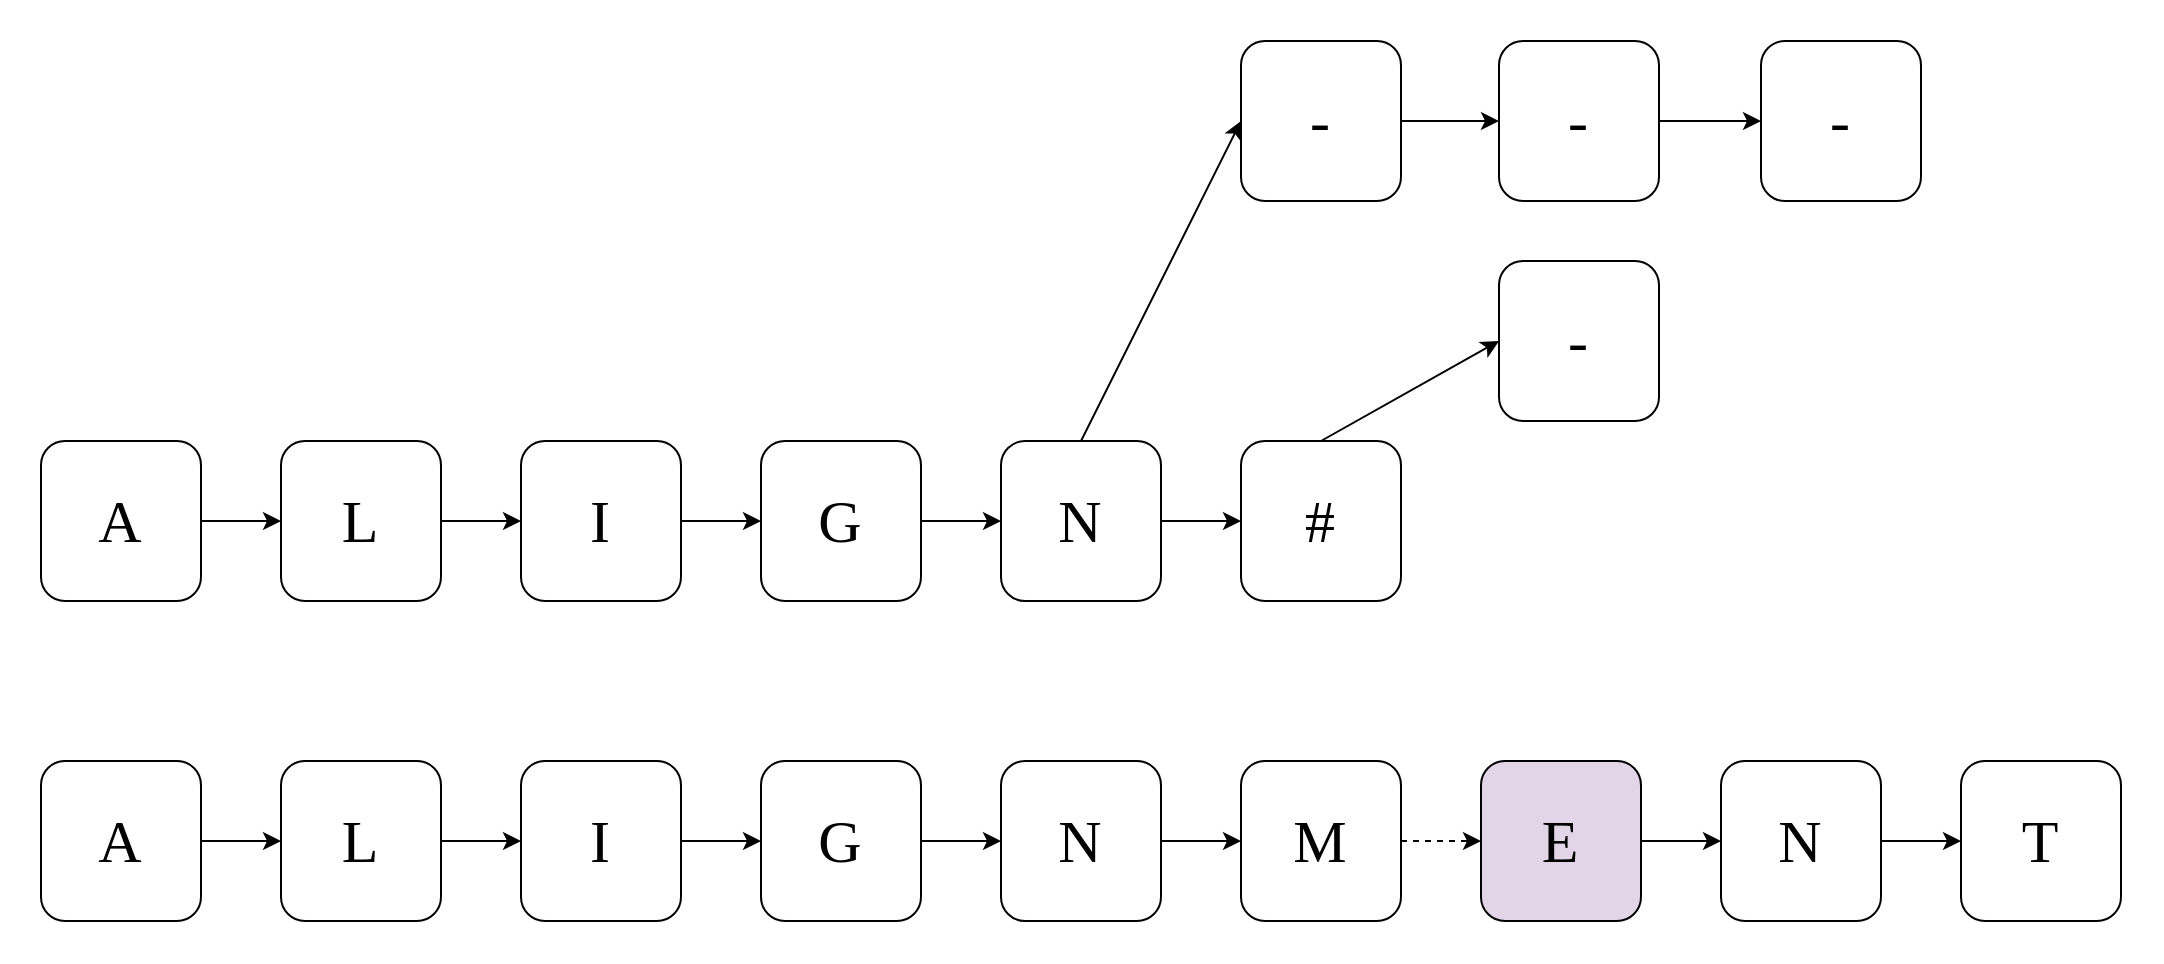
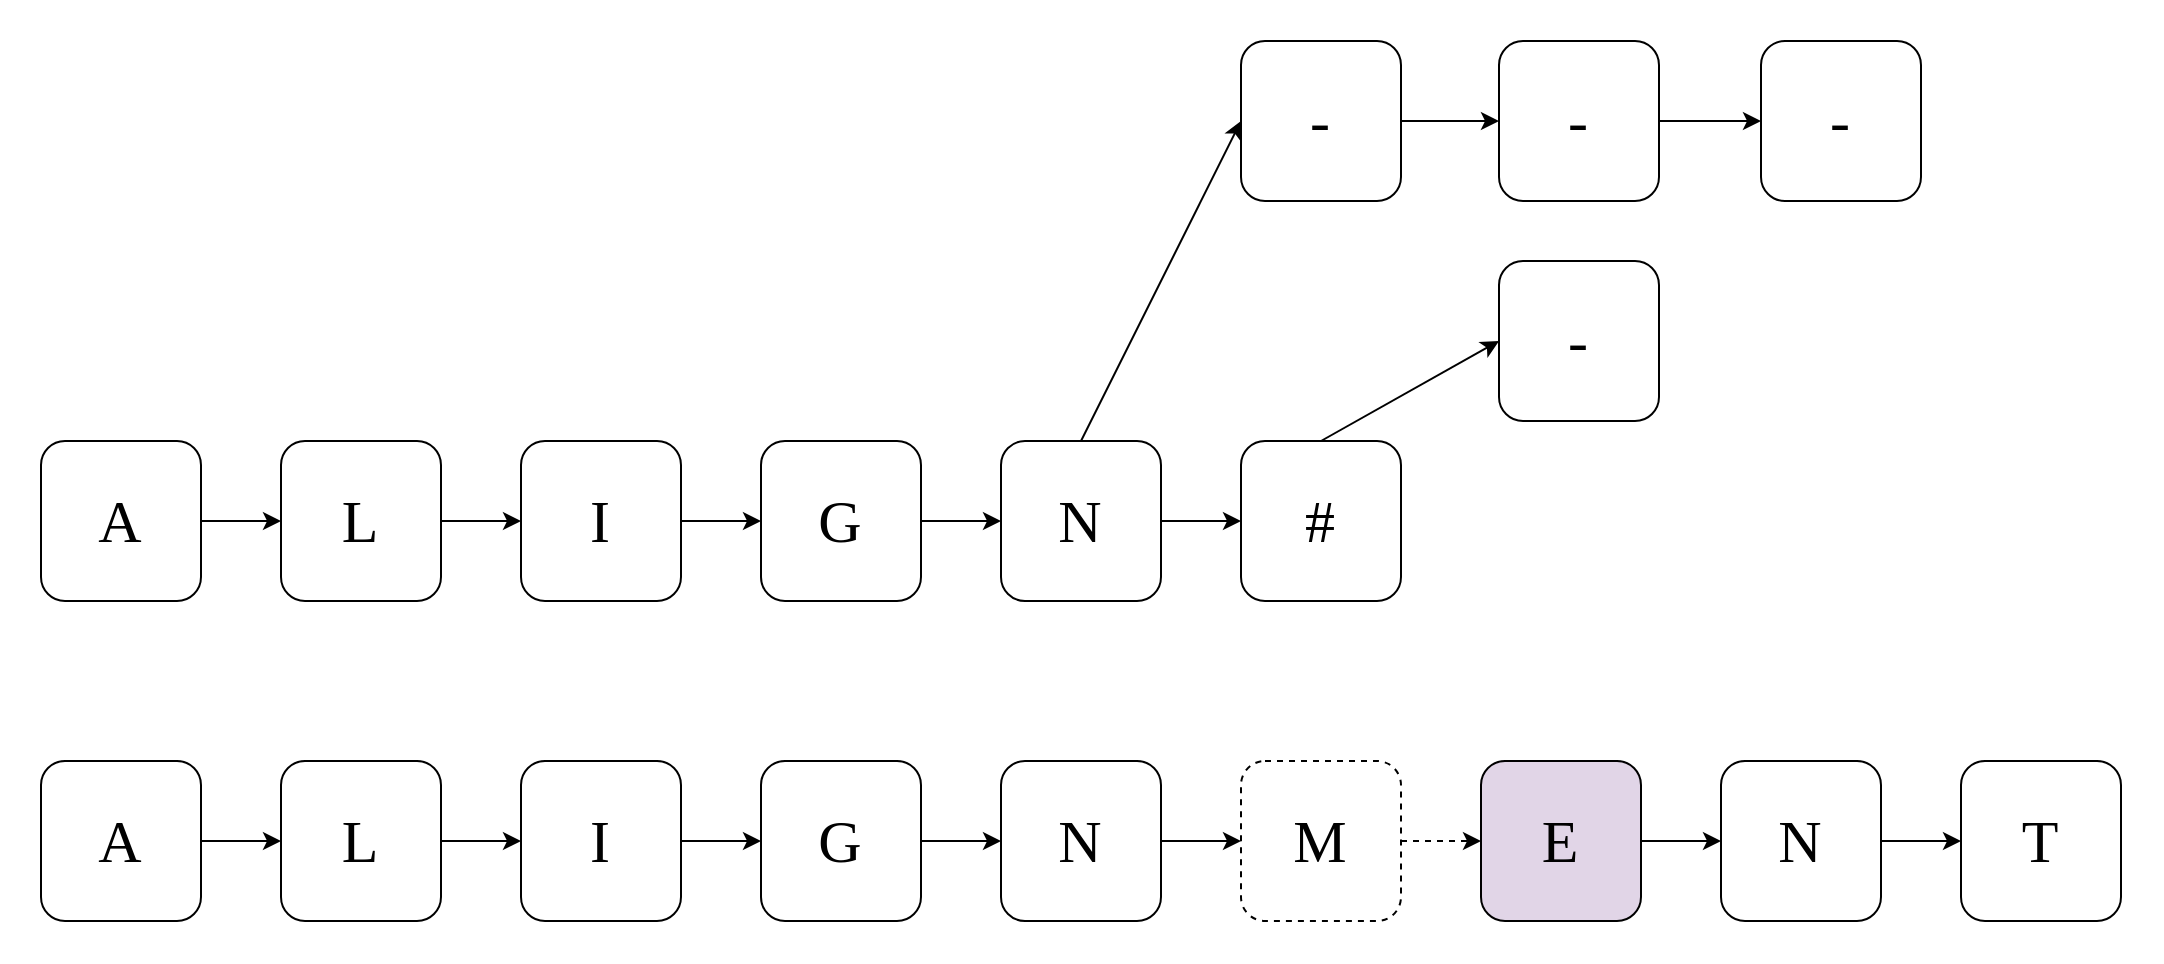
(1321, 841) -> (1321, 841)
